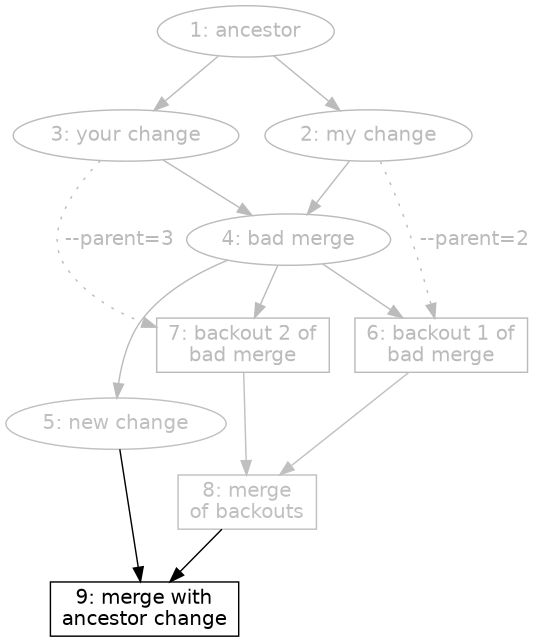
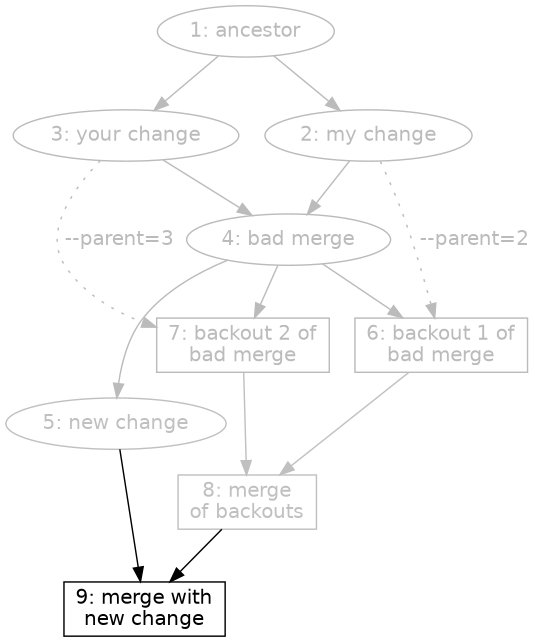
(145, 609) -> (145, 609)
